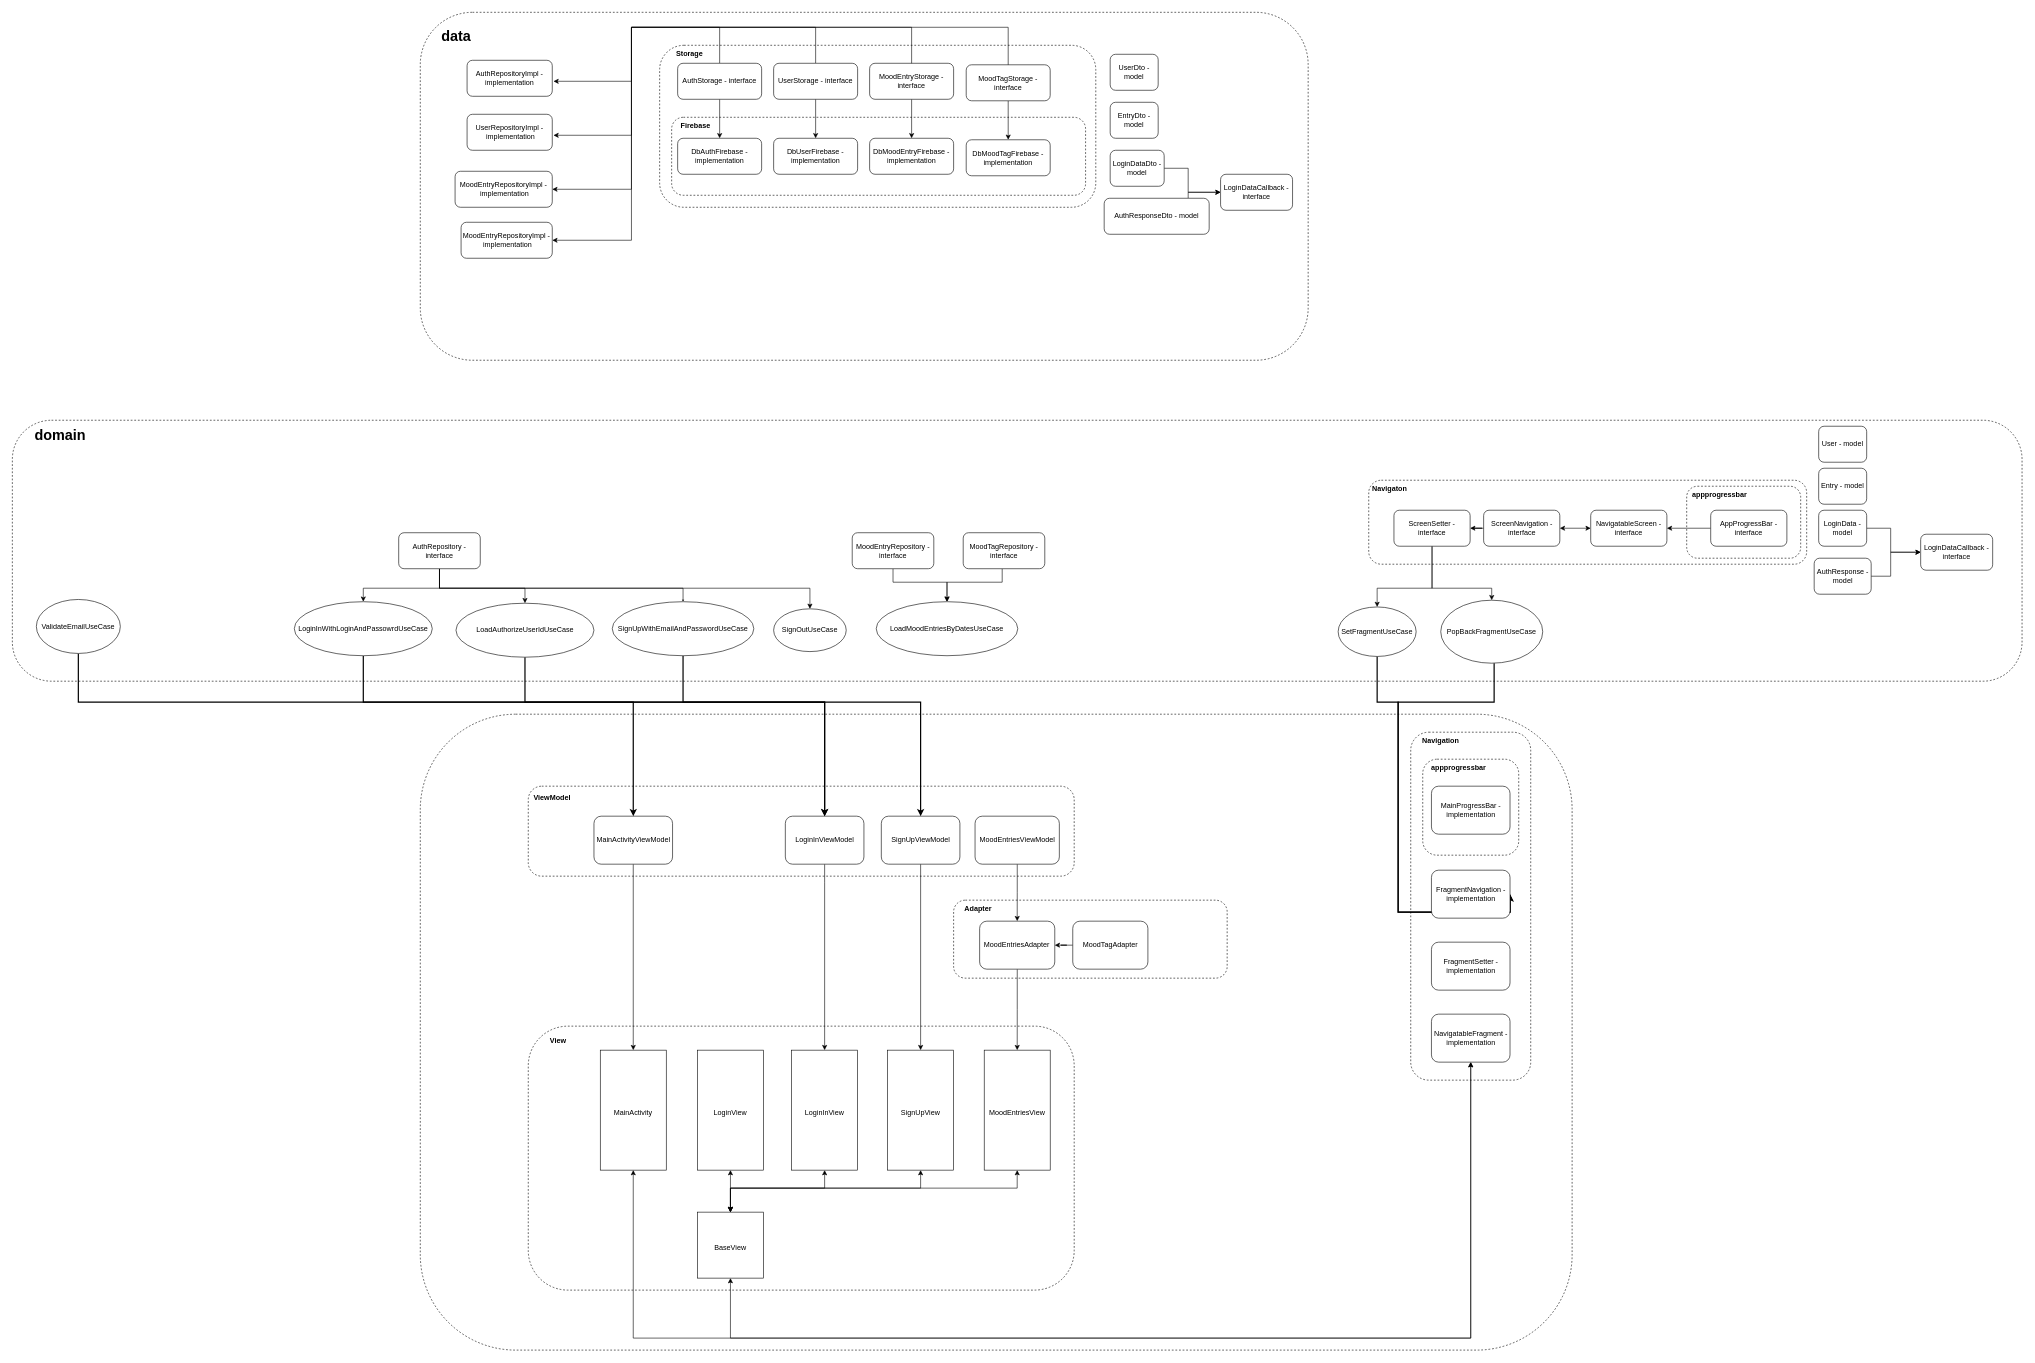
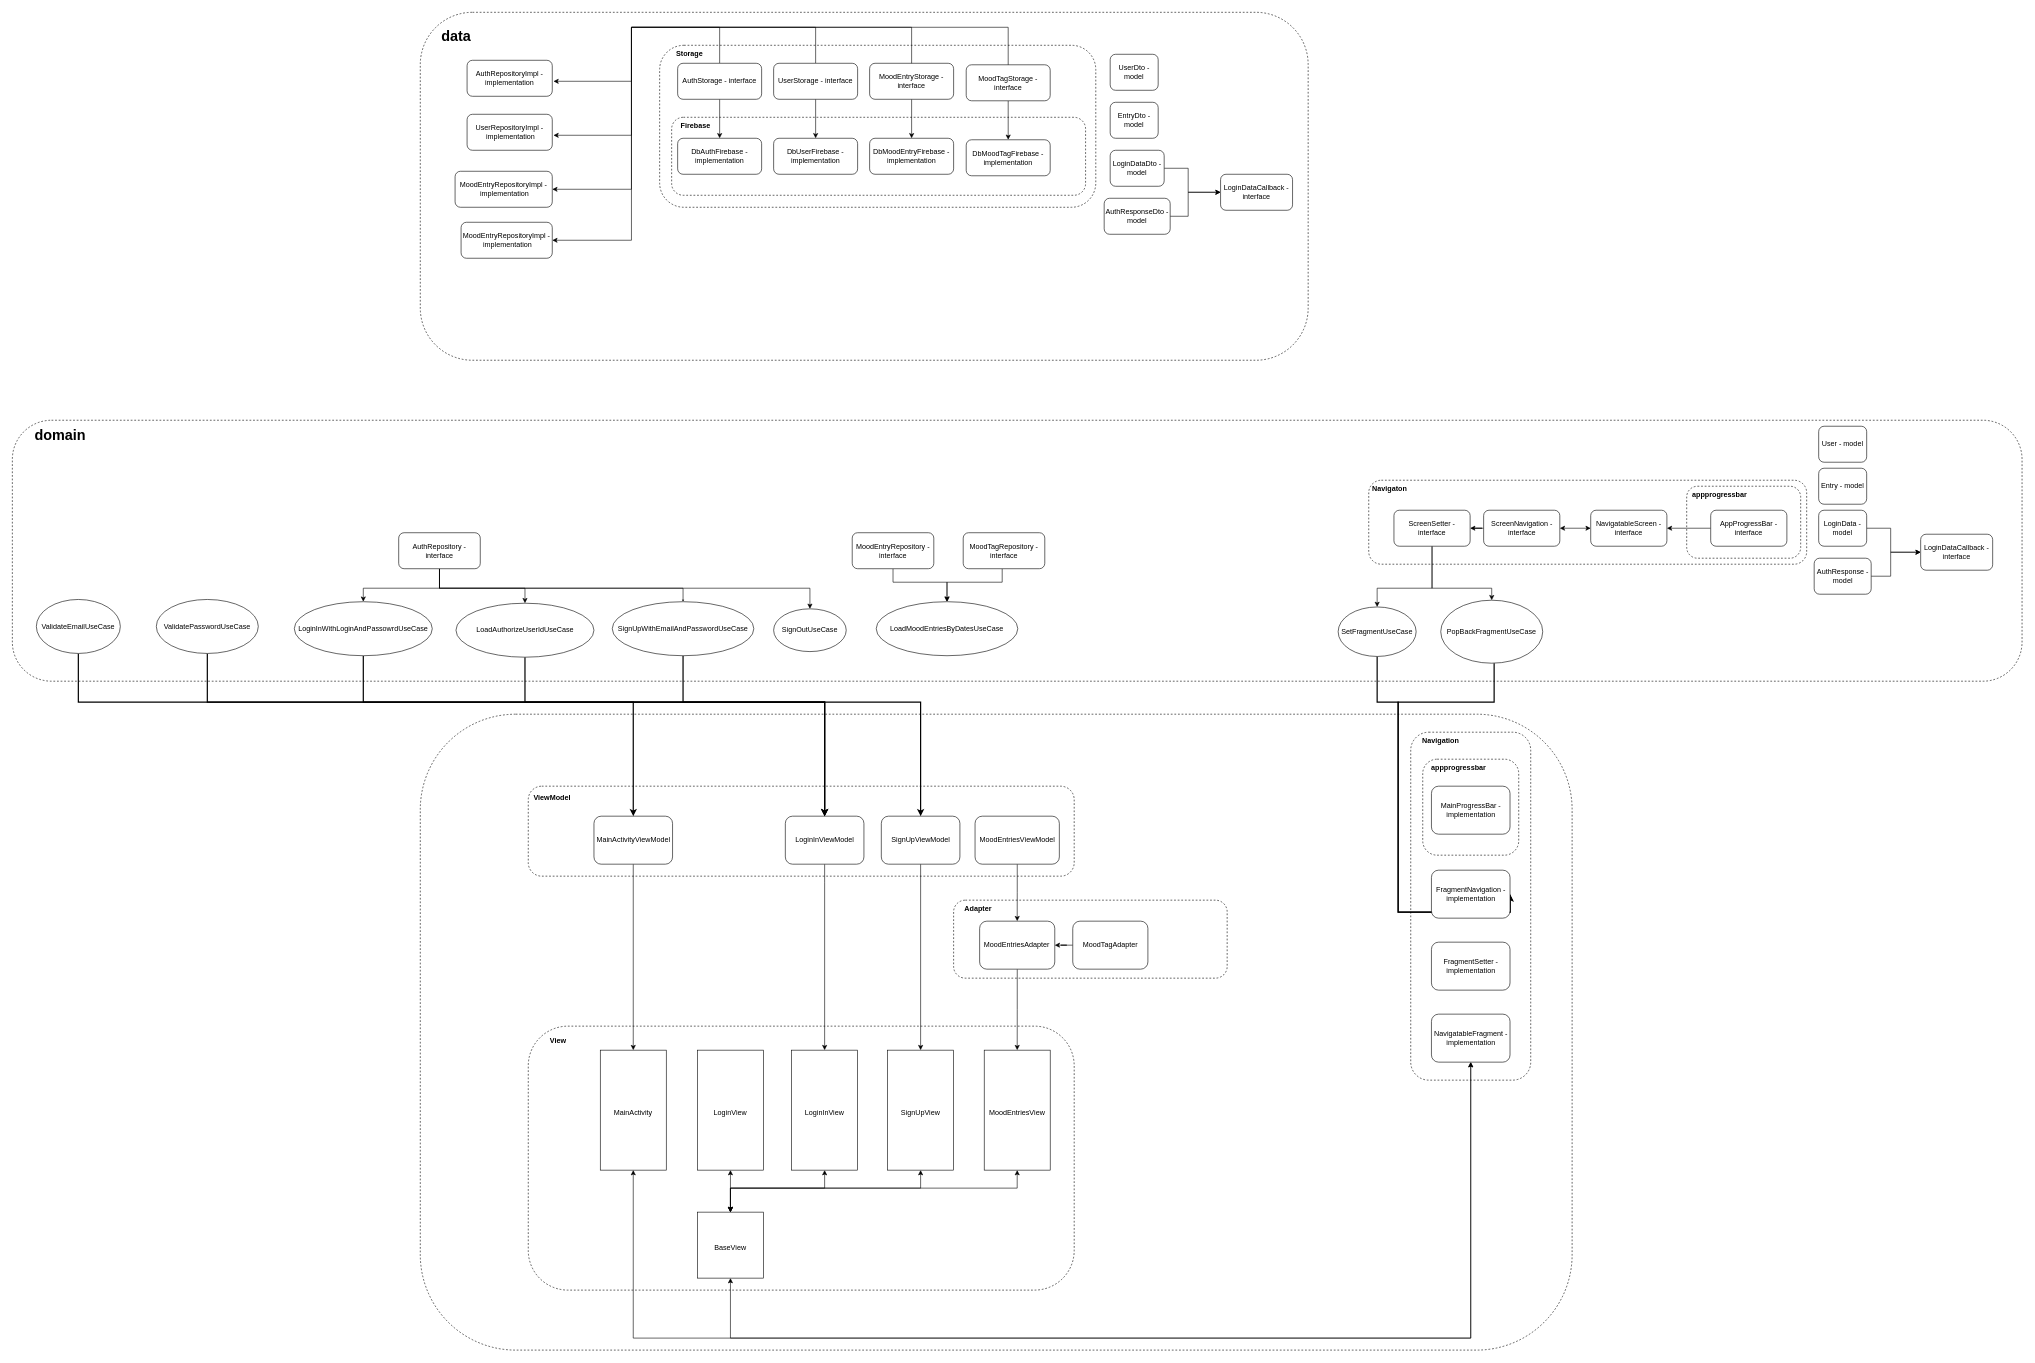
(1157, 216) -> (1137, 216)
none -> (207, 627)
none -> (207, 677)
